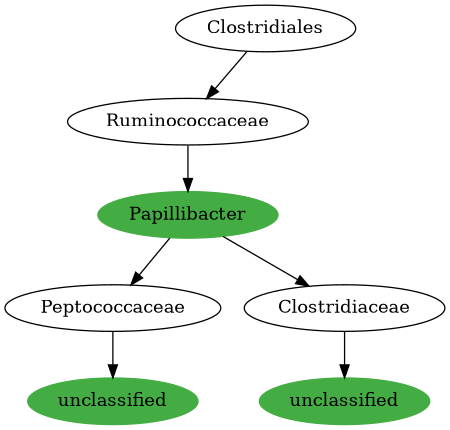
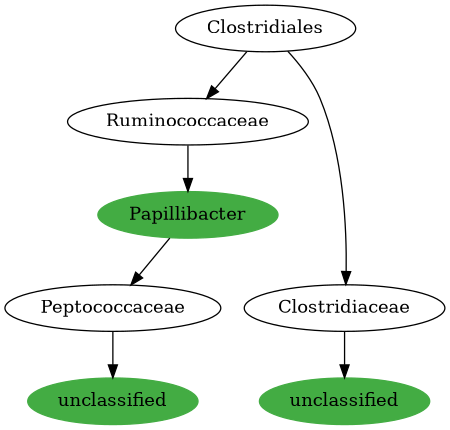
(260, 258) -> (337, 155)
